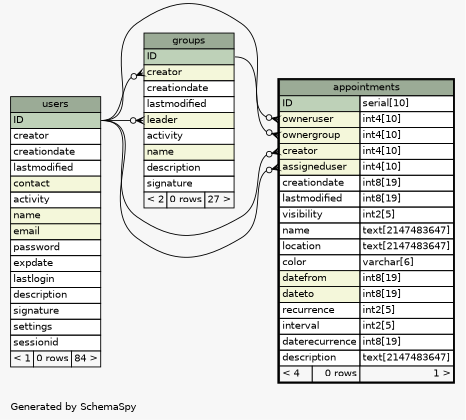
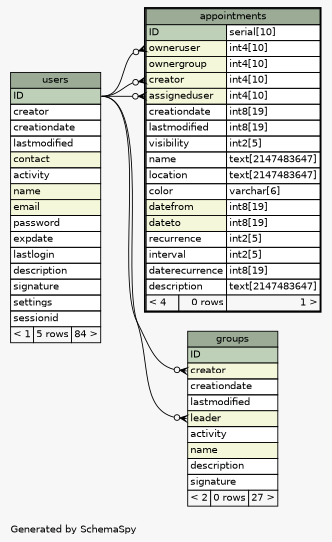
(256, 90) -> none
(53, 359) -> (53, 334)
